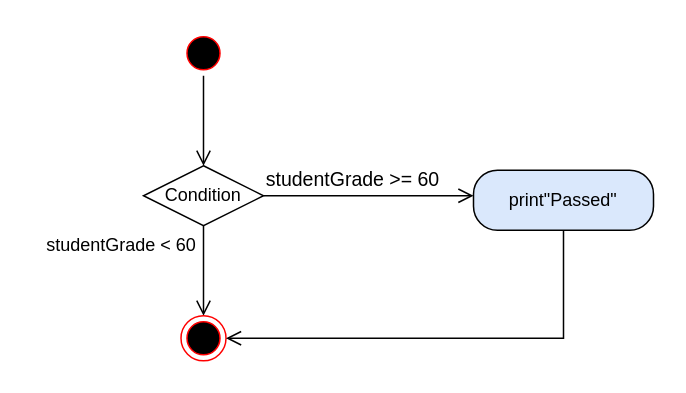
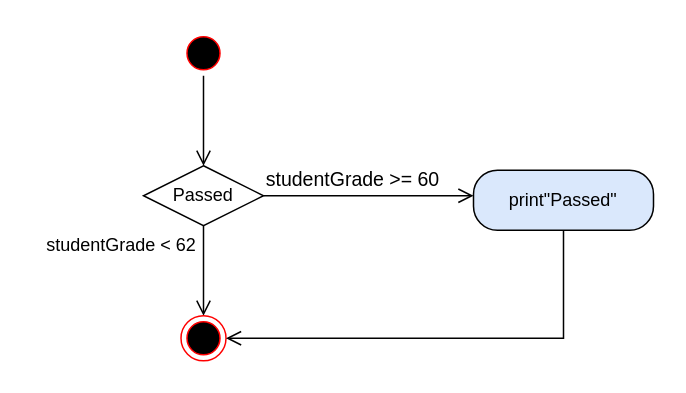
(203, 196) -> (203, 196)
(122, 245) -> (122, 245)
